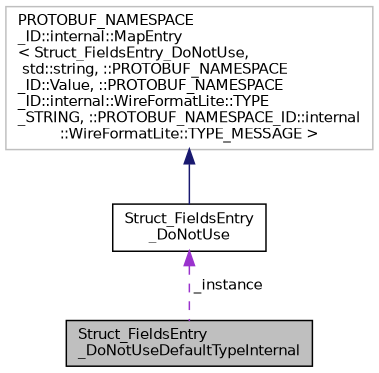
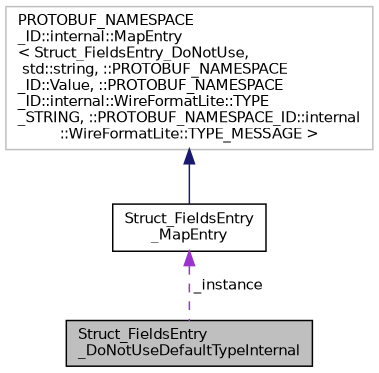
(189, 228) -> (189, 228)
